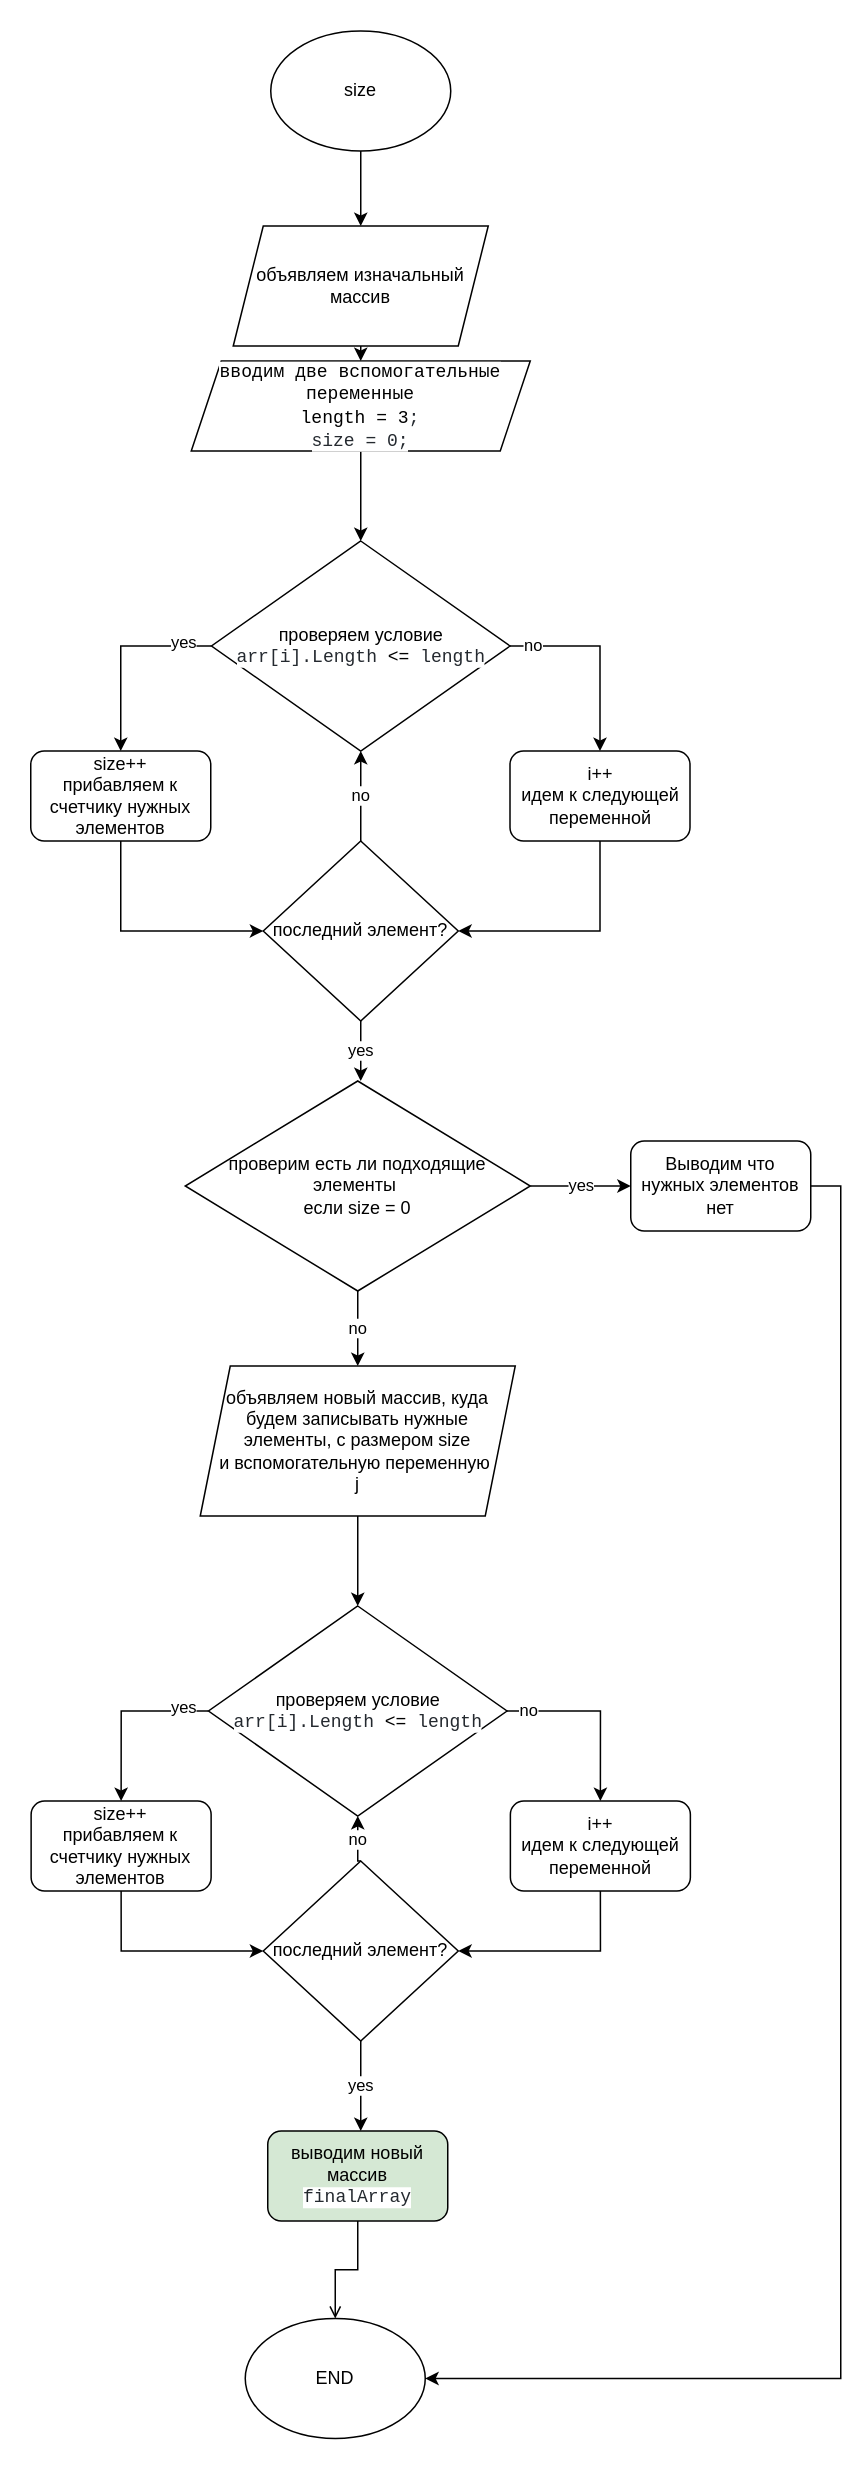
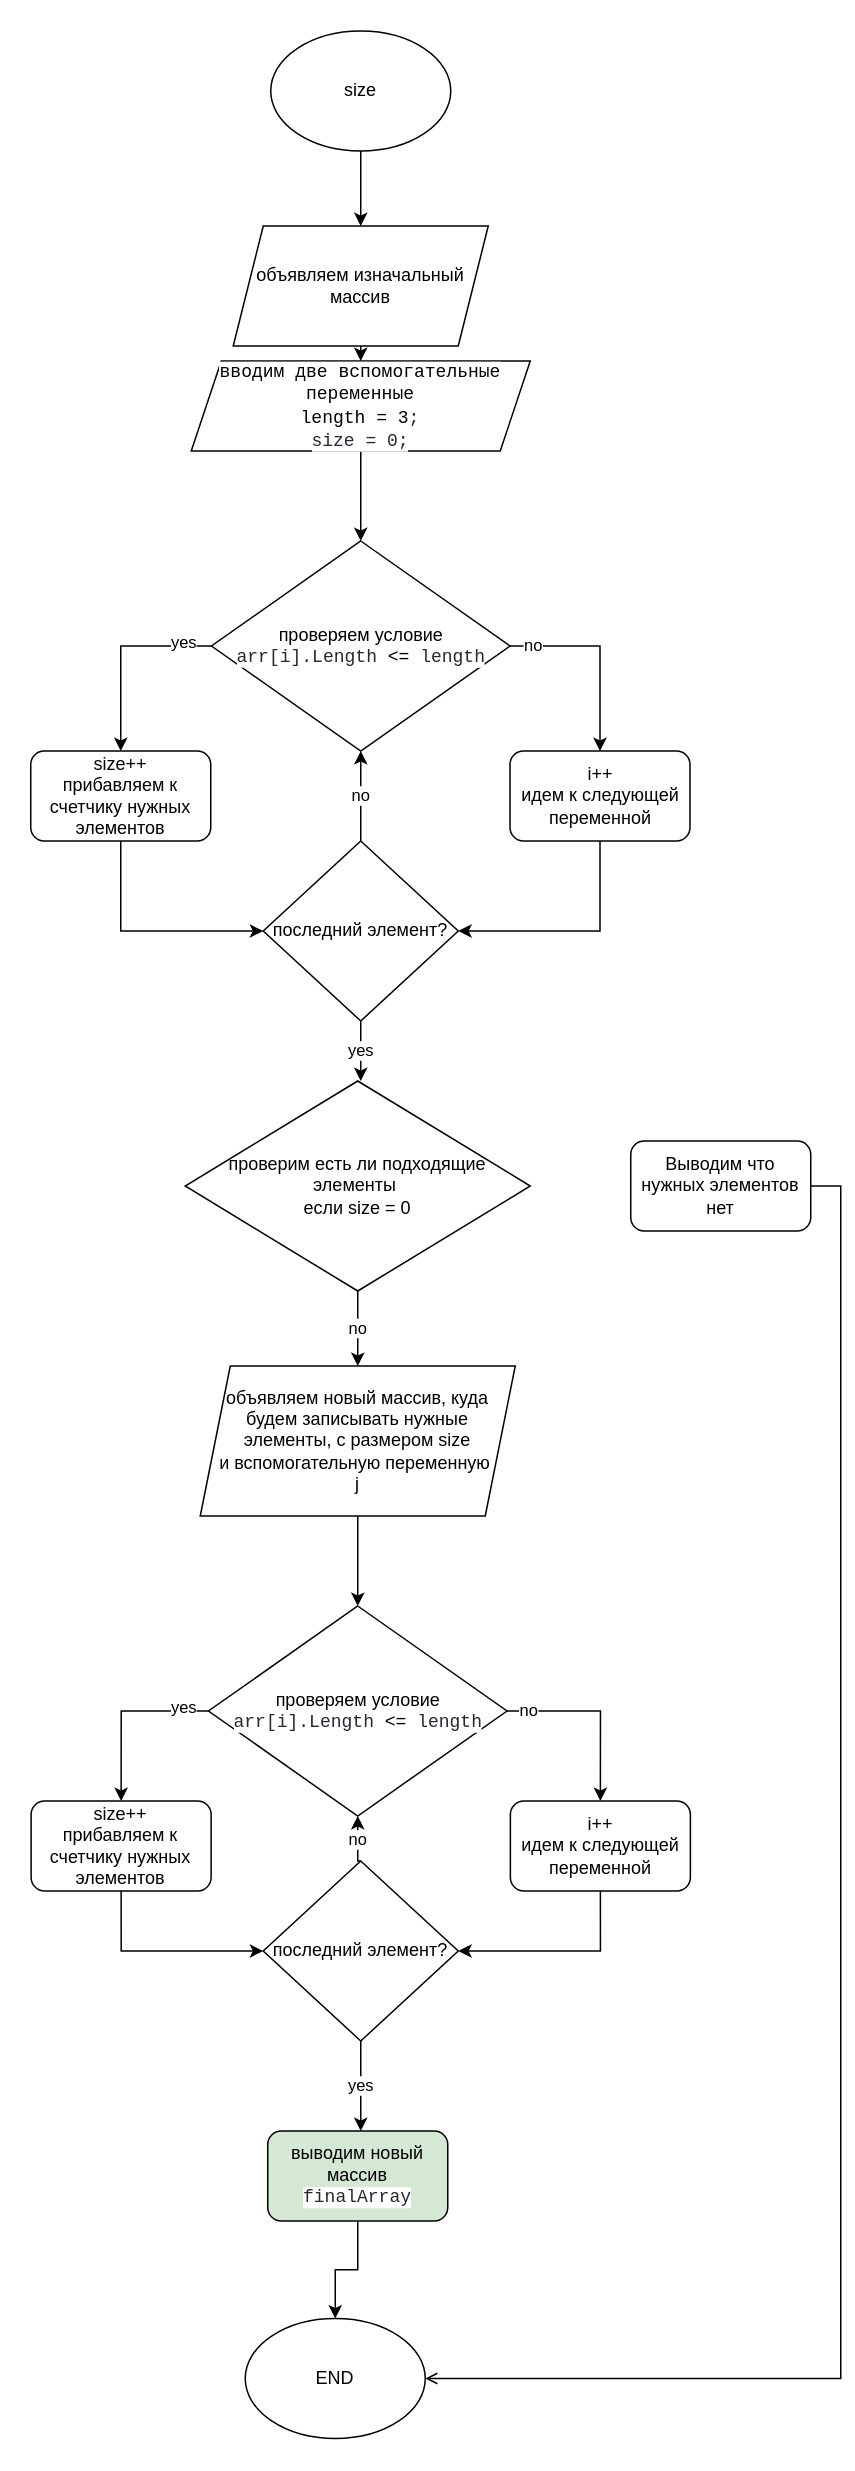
(576, 1186) -> none
(335, 2309) -> (335, 2307)
(437, 2378) -> (434, 2378)
